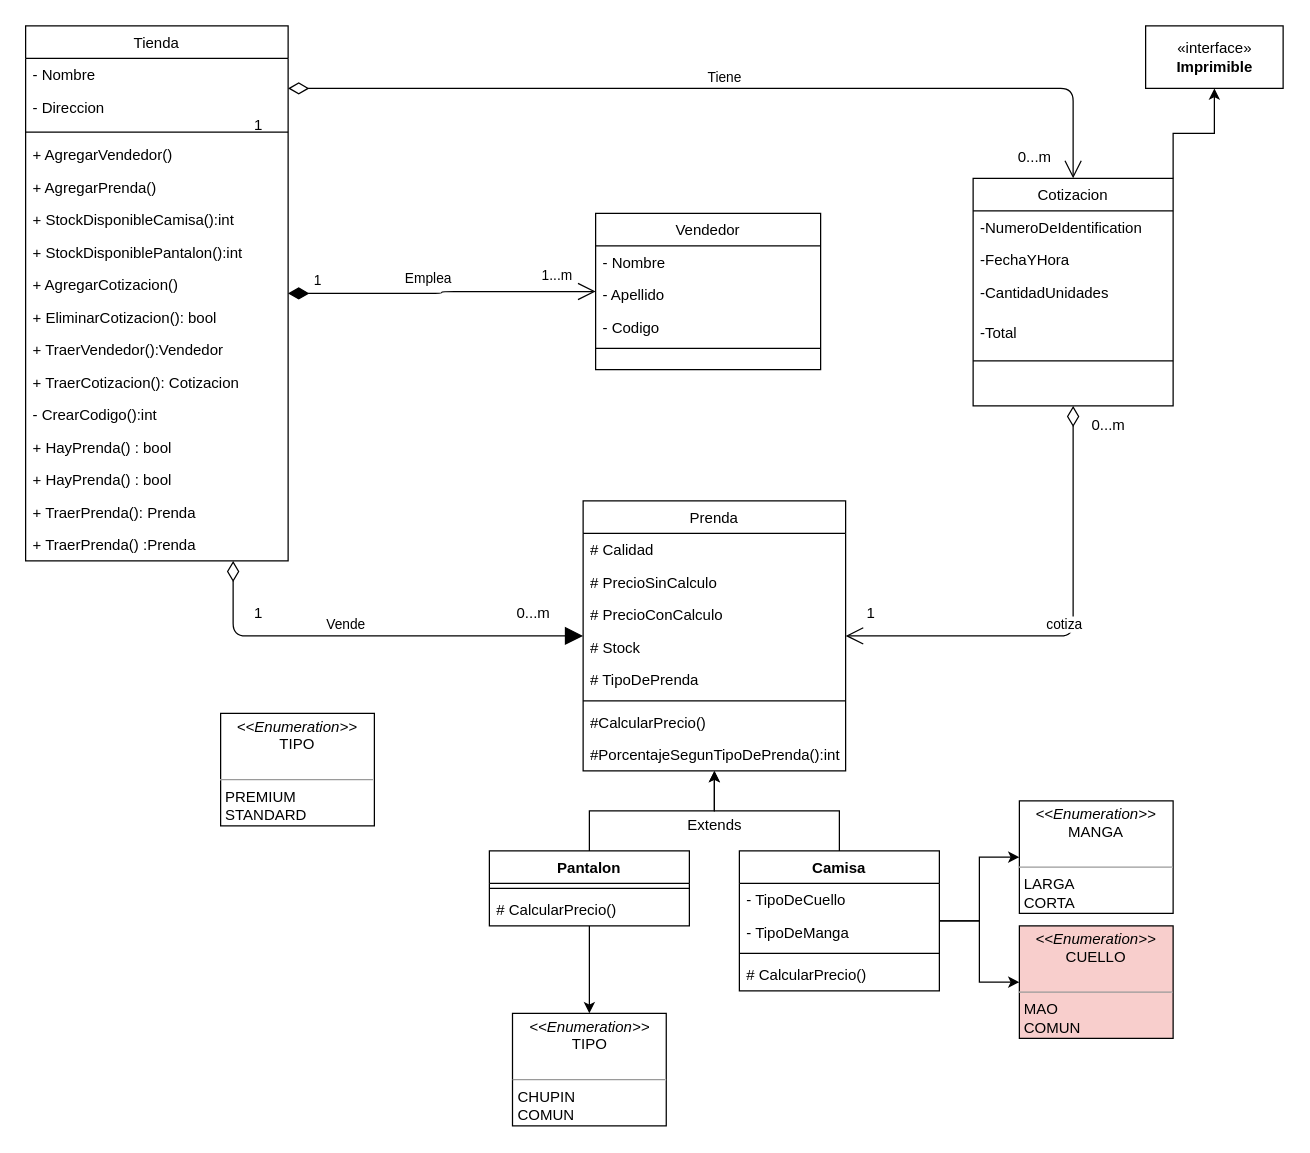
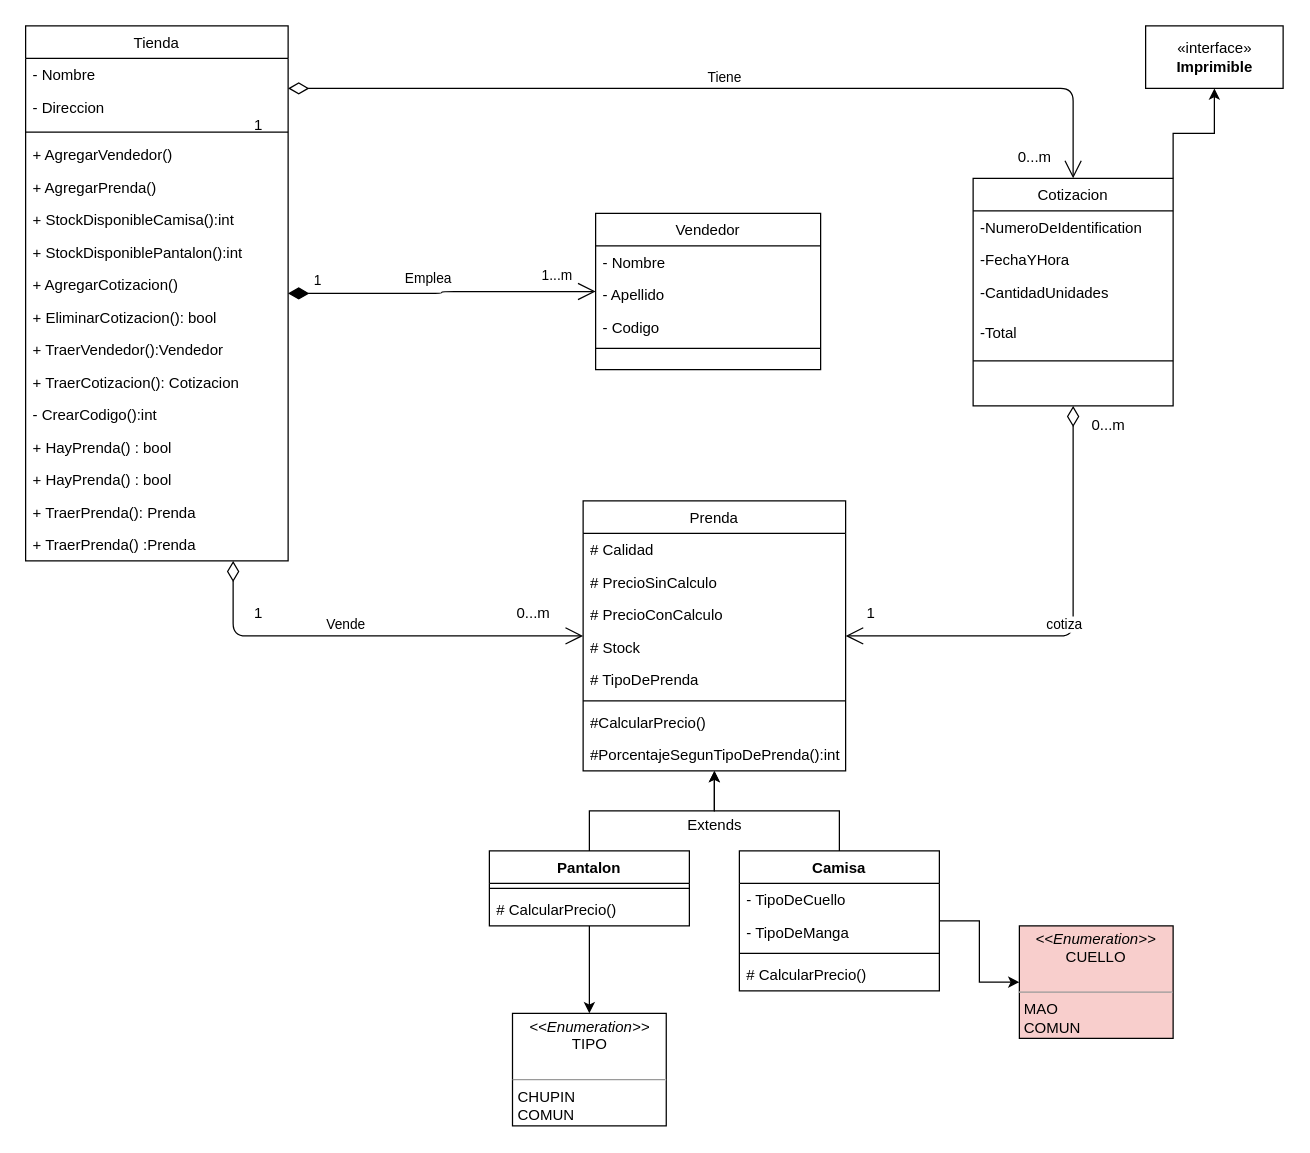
(564, 636) -> (570, 636)
(298, 769) -> none
(1096, 857) -> none
(979, 871) -> none
